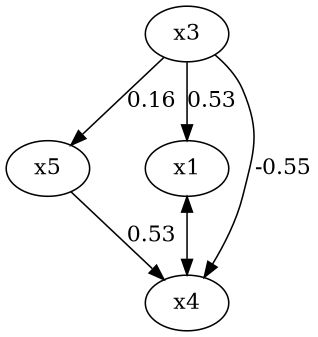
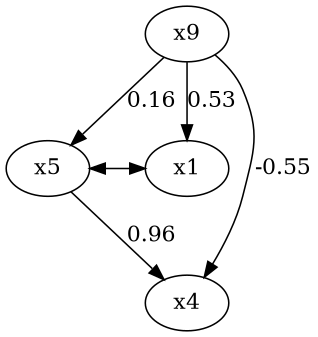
(187, 34) -> (187, 34)
(151, 236) -> (151, 236)
(187, 236) -> (118, 168)
